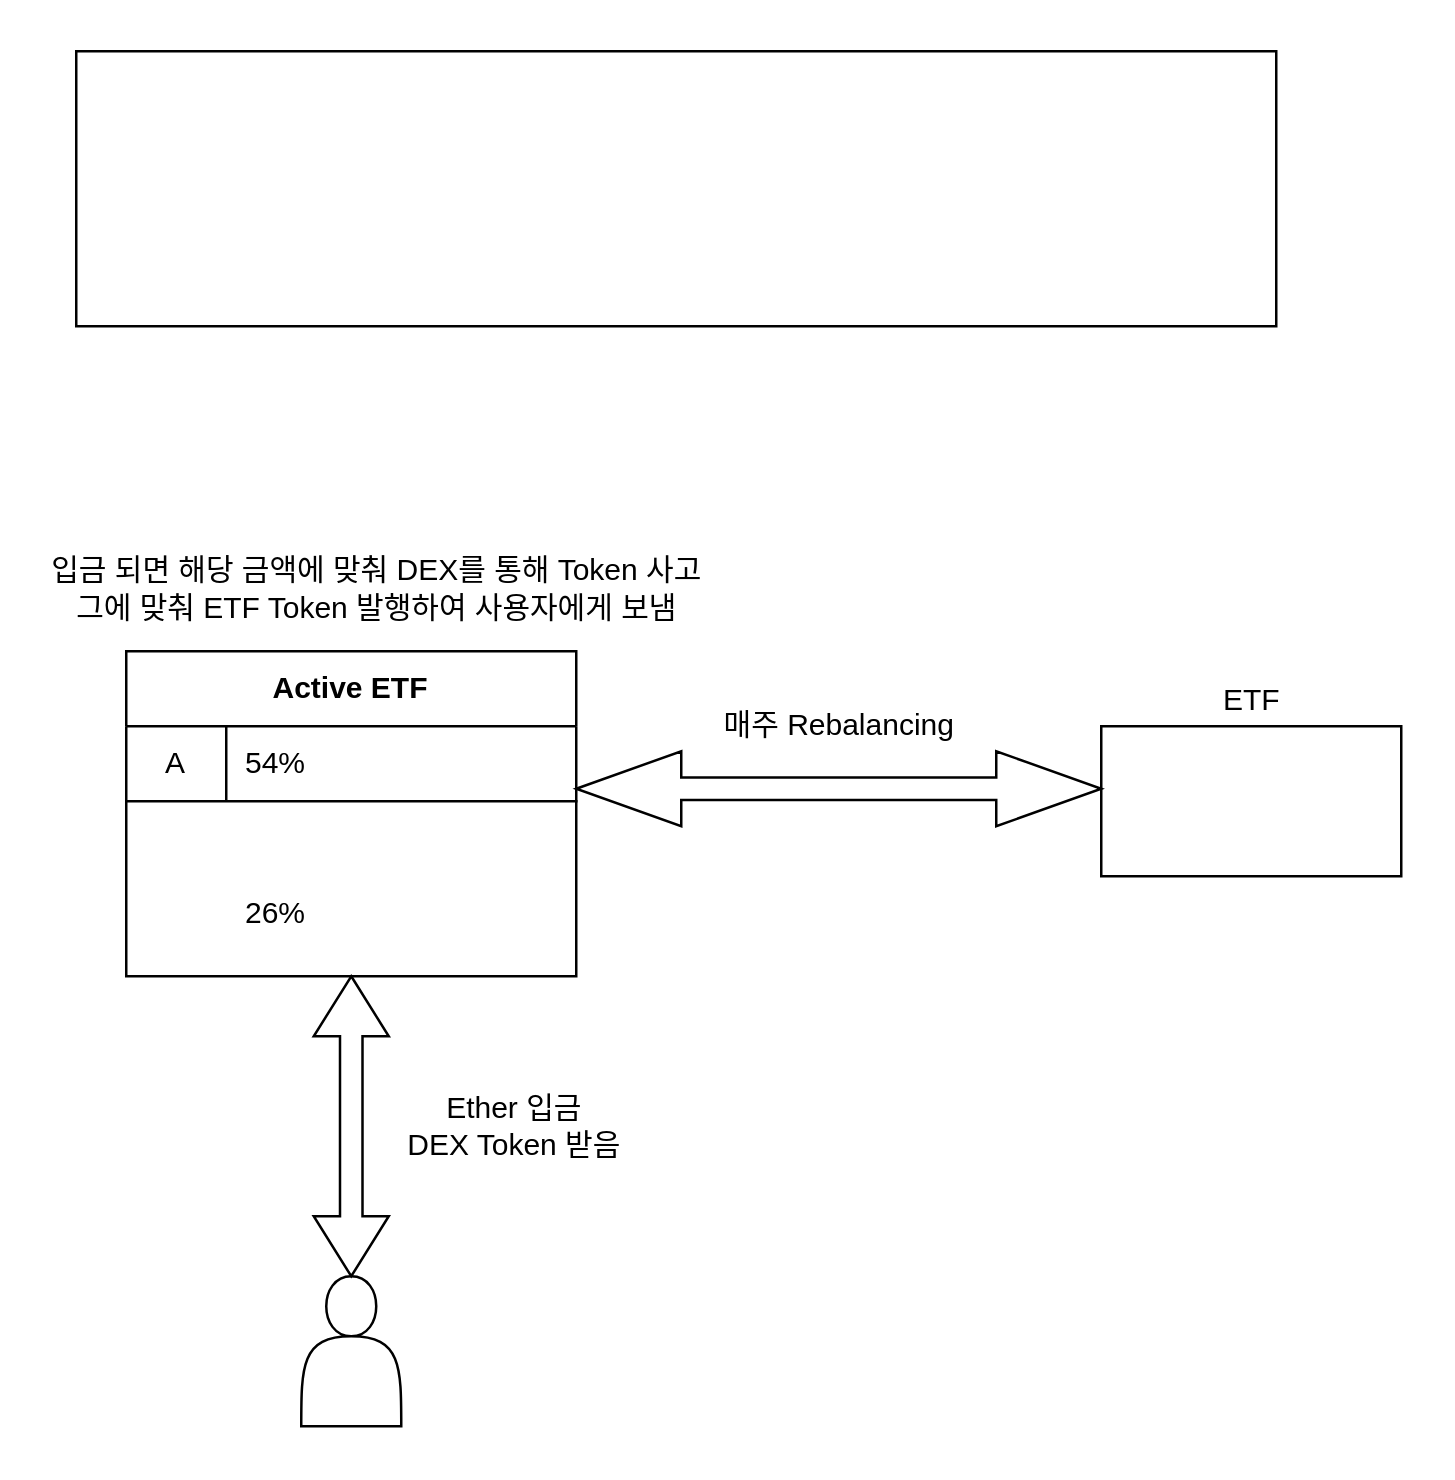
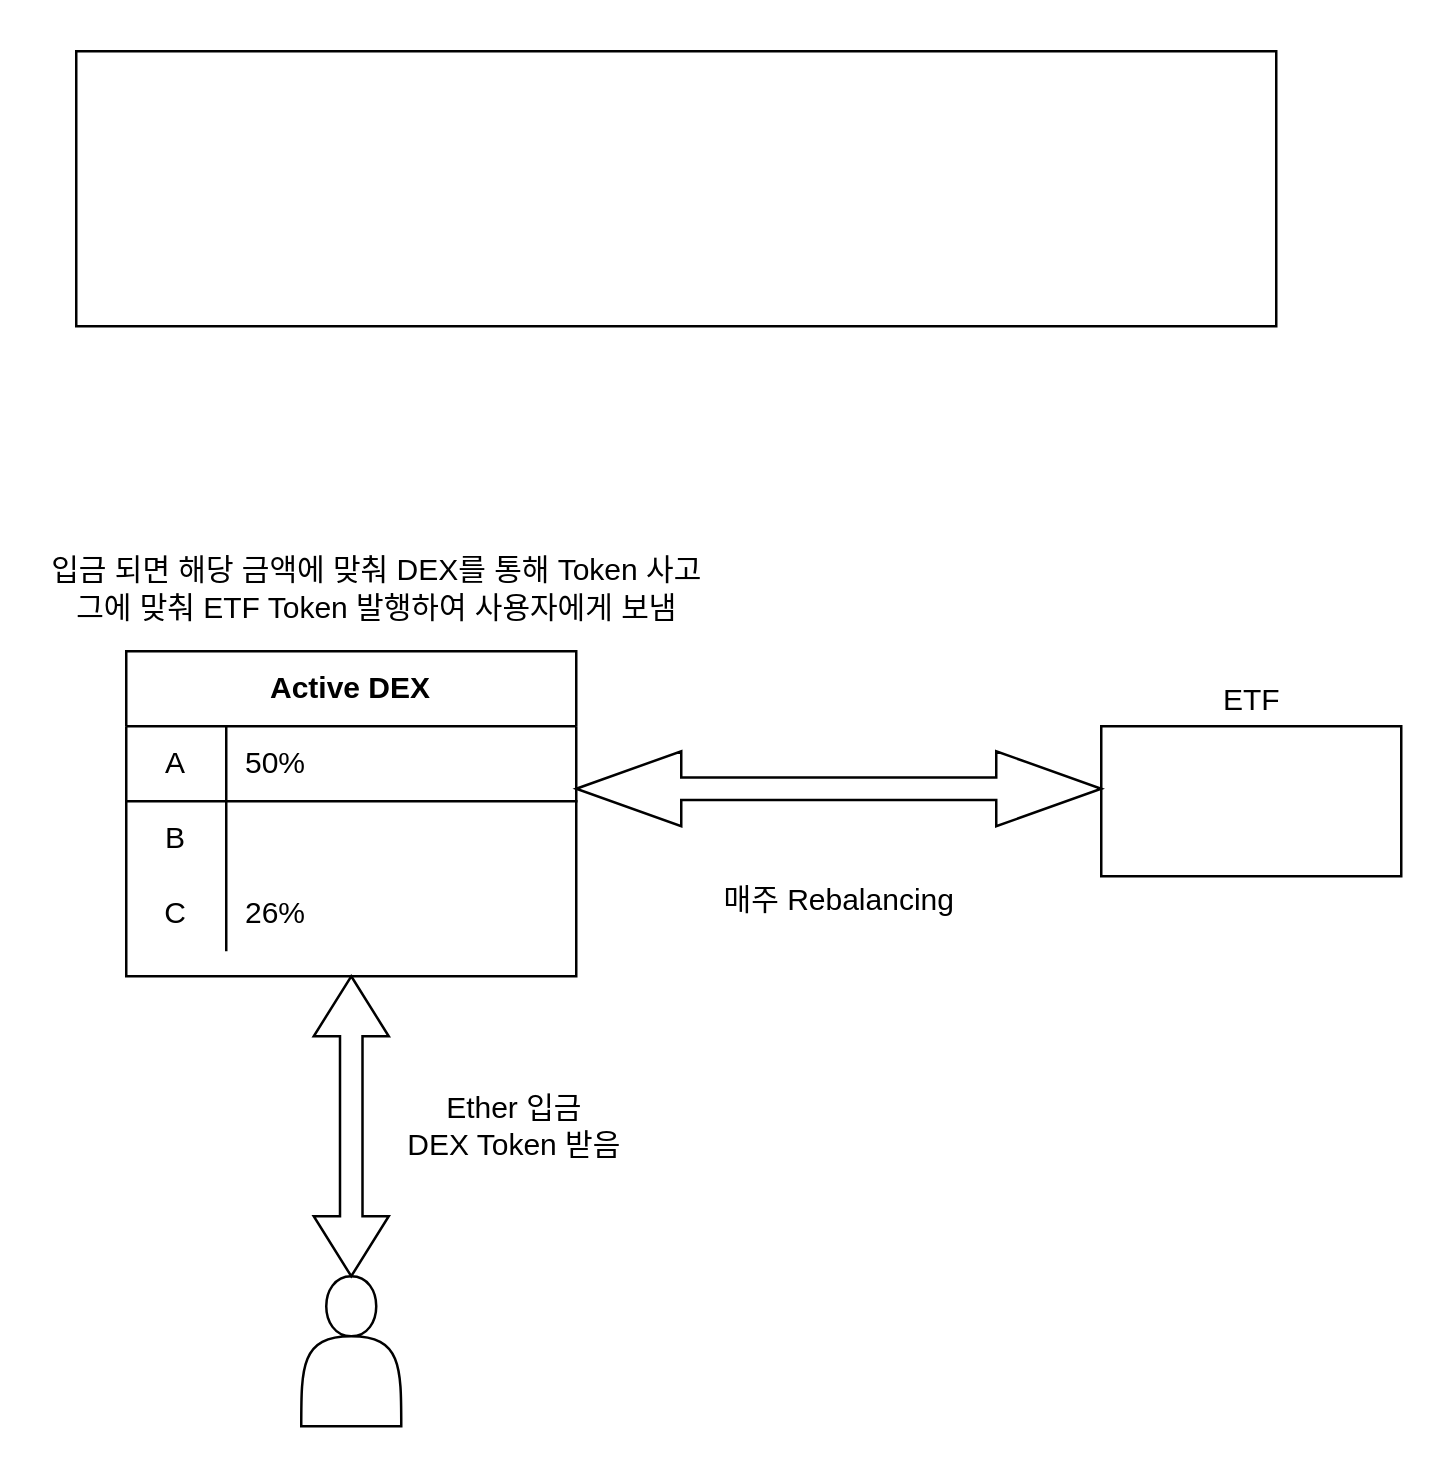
(351, 689) -> (351, 689)
(839, 726) -> (839, 901)
(271, 764) -> (271, 764)
none -> (176, 839)
none -> (176, 914)
